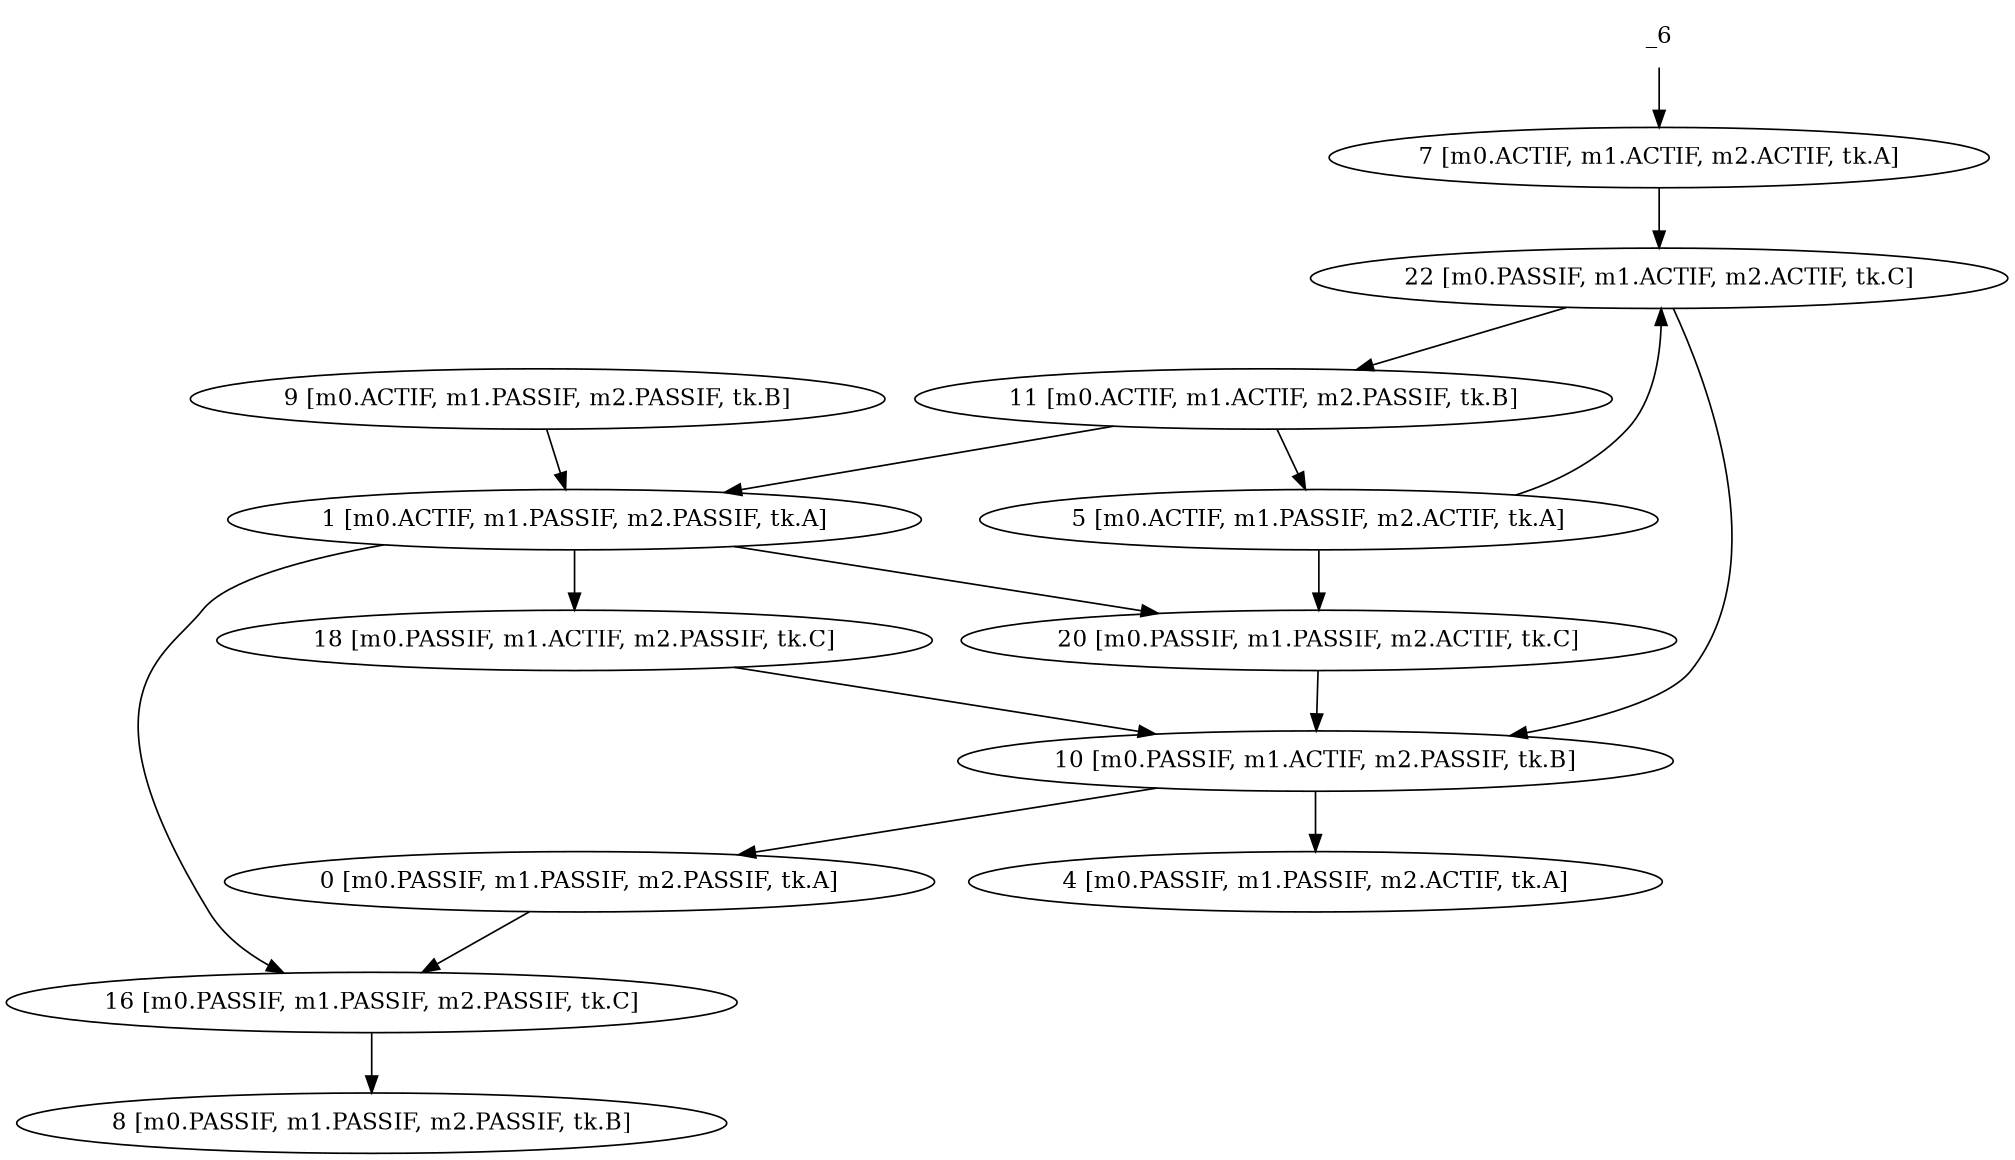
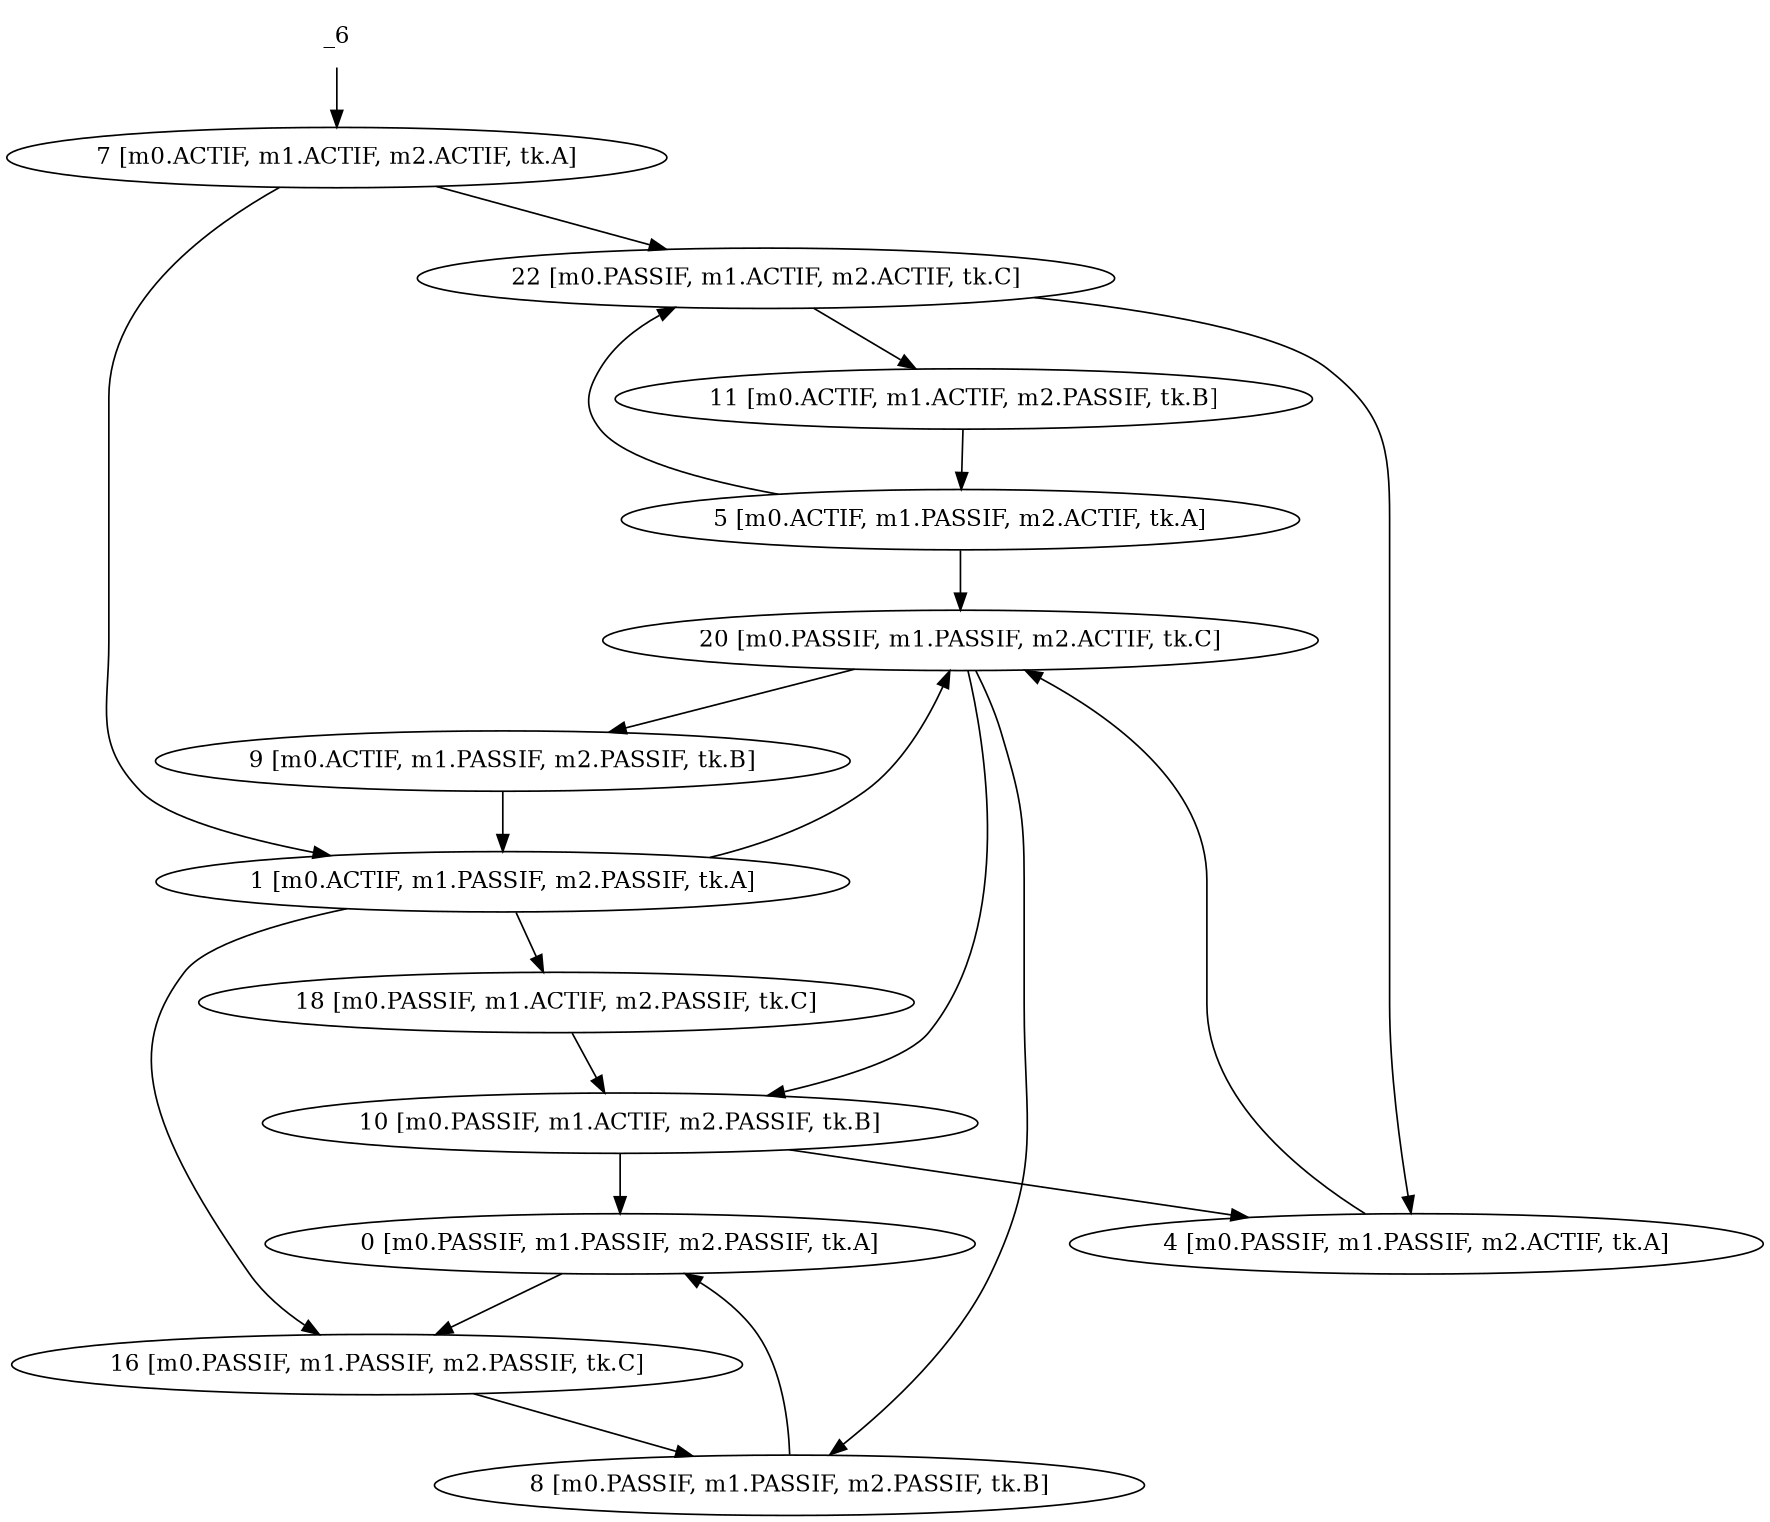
(927, 458) -> (109, 550)
(1729, 578) -> (1390, 621)
none -> (740, 699)
none -> (1207, 942)
none -> (1026, 1085)
none -> (769, 1355)
